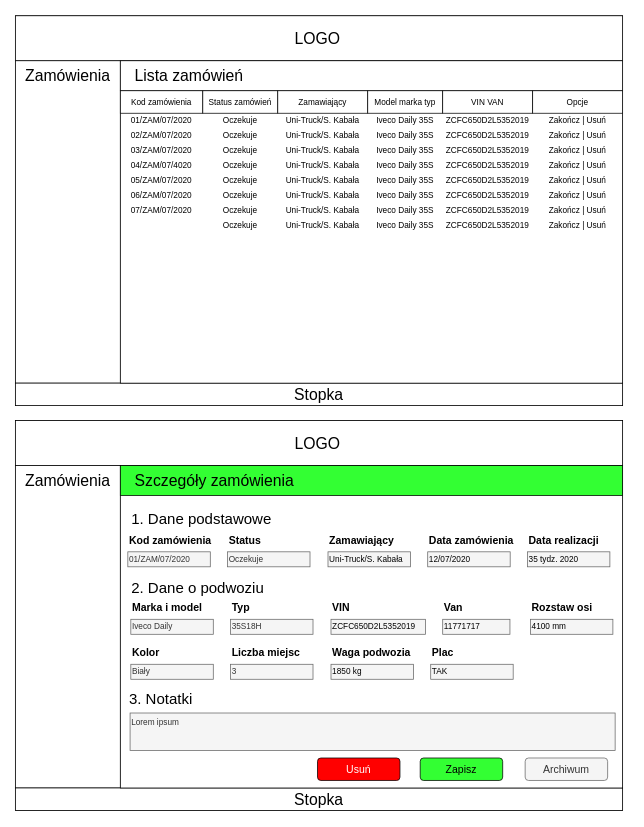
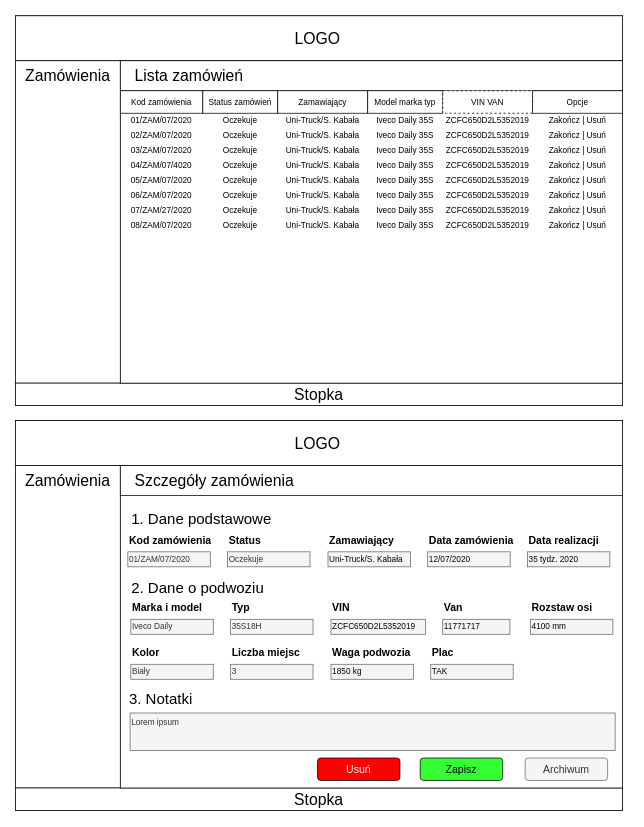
(488, 102) -> (488, 102)
(162, 210) -> (162, 210)
none -> (162, 225)
(372, 480) -> (372, 480)
